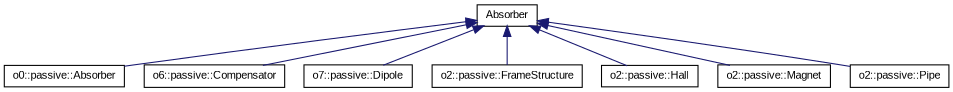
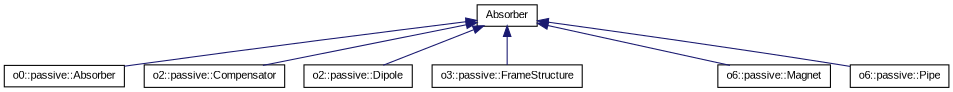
(214, 76) -> (214, 76)
(358, 76) -> (358, 76)
(507, 76) -> (507, 76)
(650, 76) -> none
(774, 76) -> (774, 76)
(900, 76) -> (900, 76)
